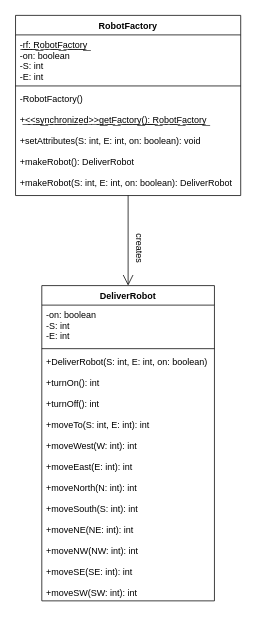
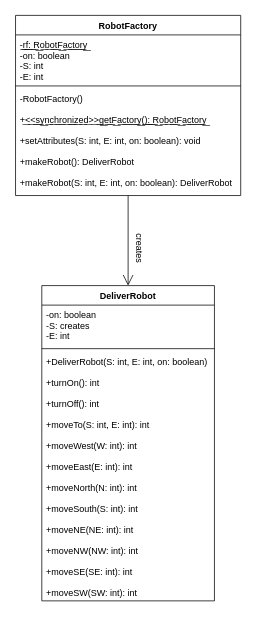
(72, 315) -> (72, 315)
